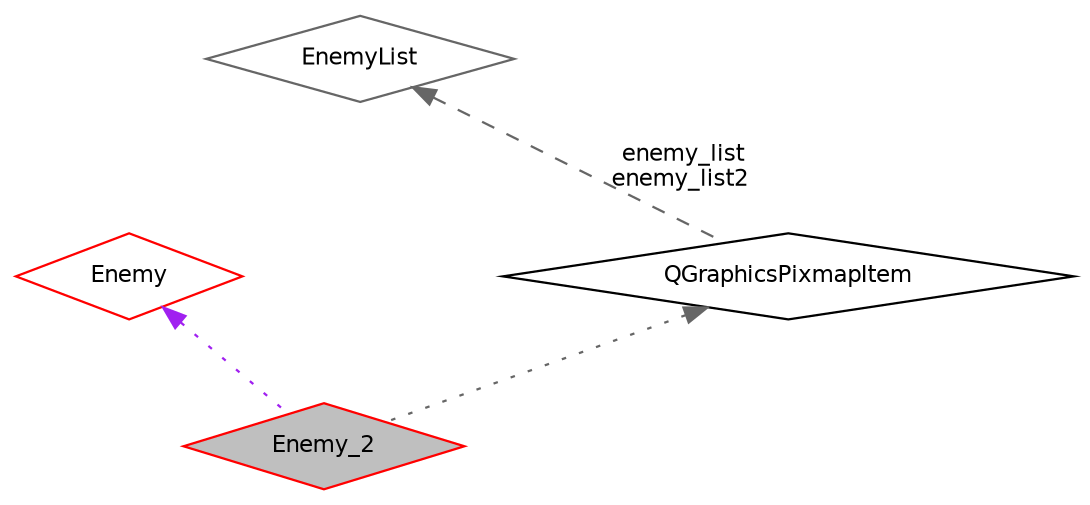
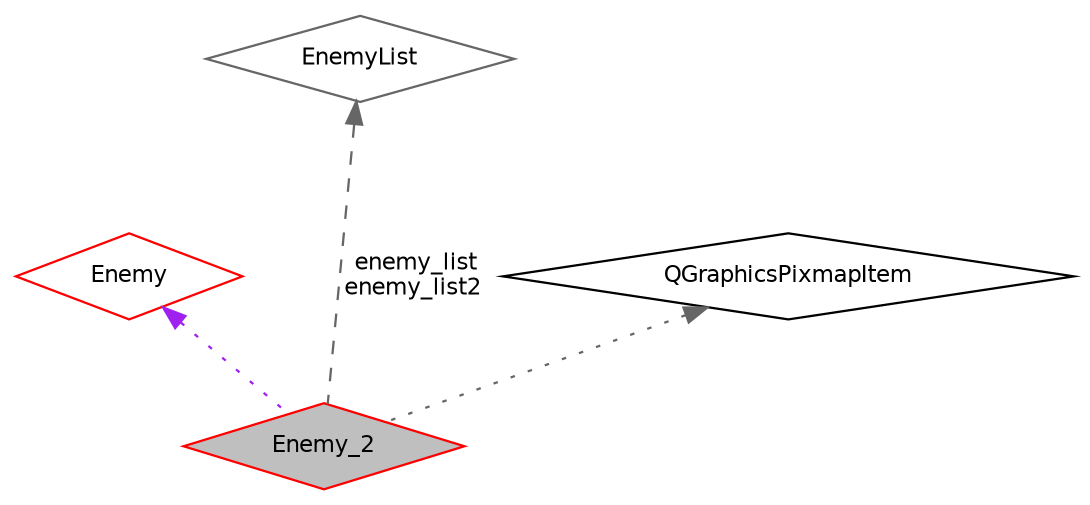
(579, 170) -> (341, 264)
